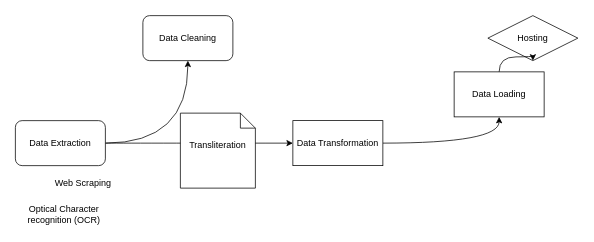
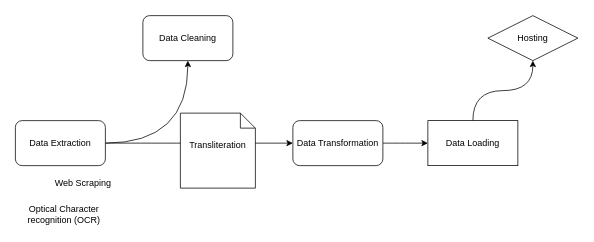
(499, 94) -> (473, 143)
(338, 143) -> (338, 143)
